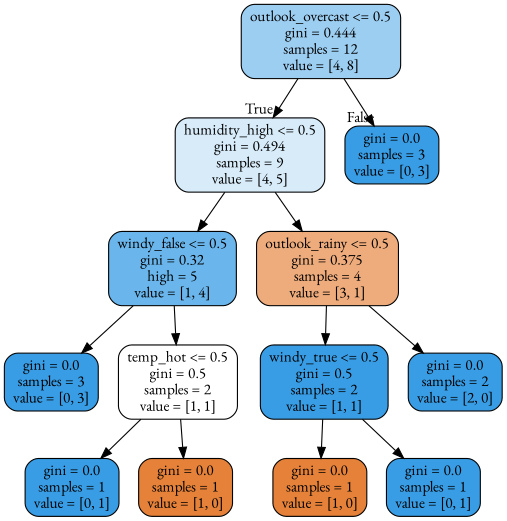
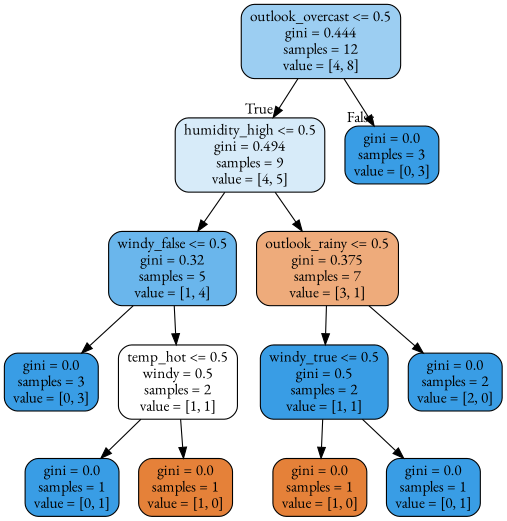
(172, 269) -> (172, 269)
(327, 269) -> (327, 269)
(178, 382) -> (178, 382)
